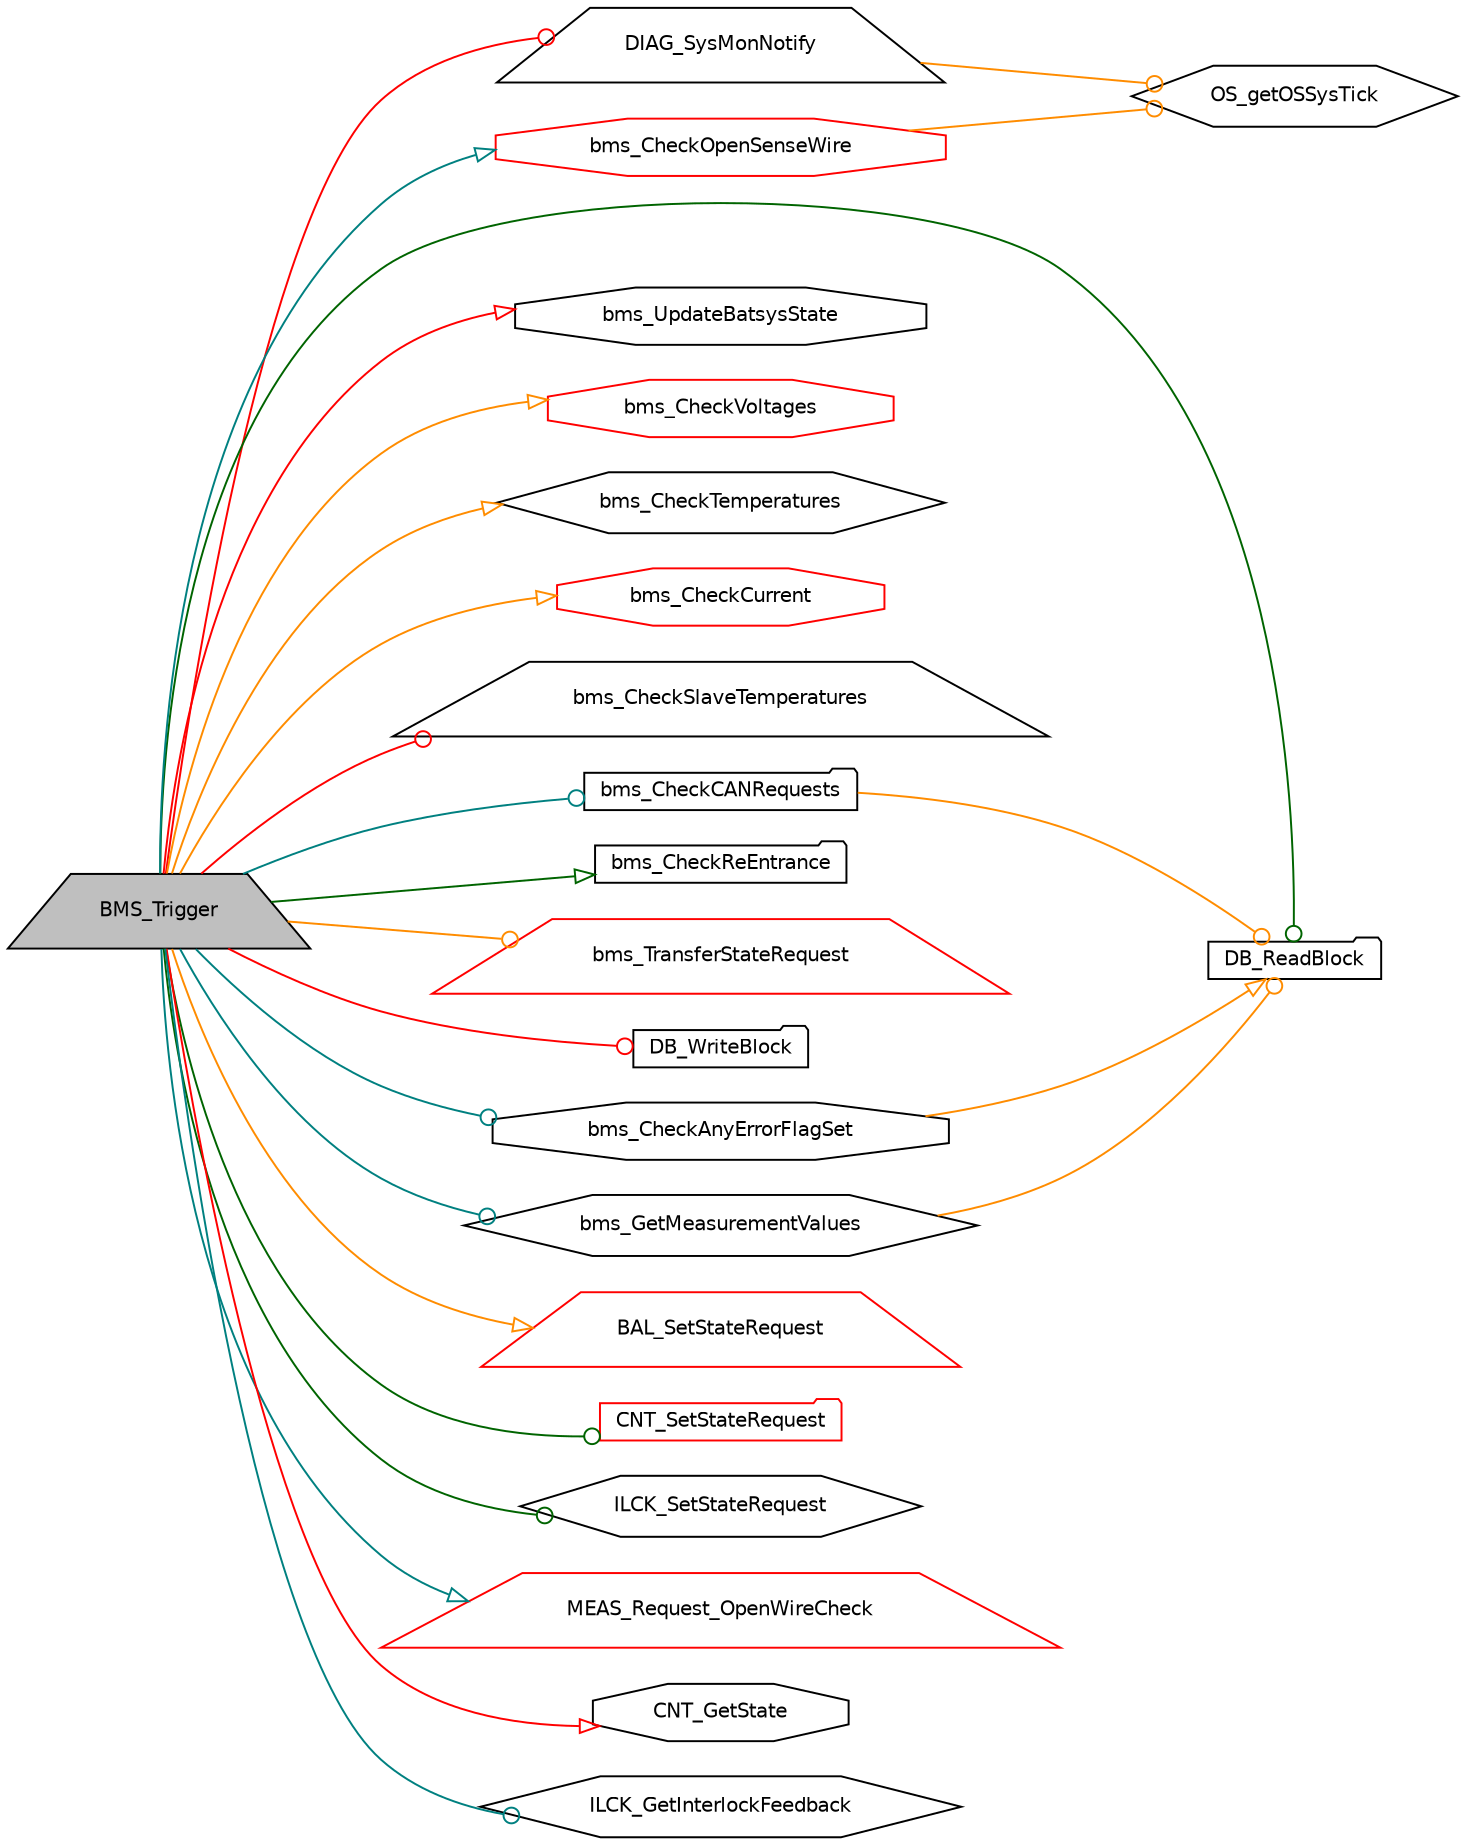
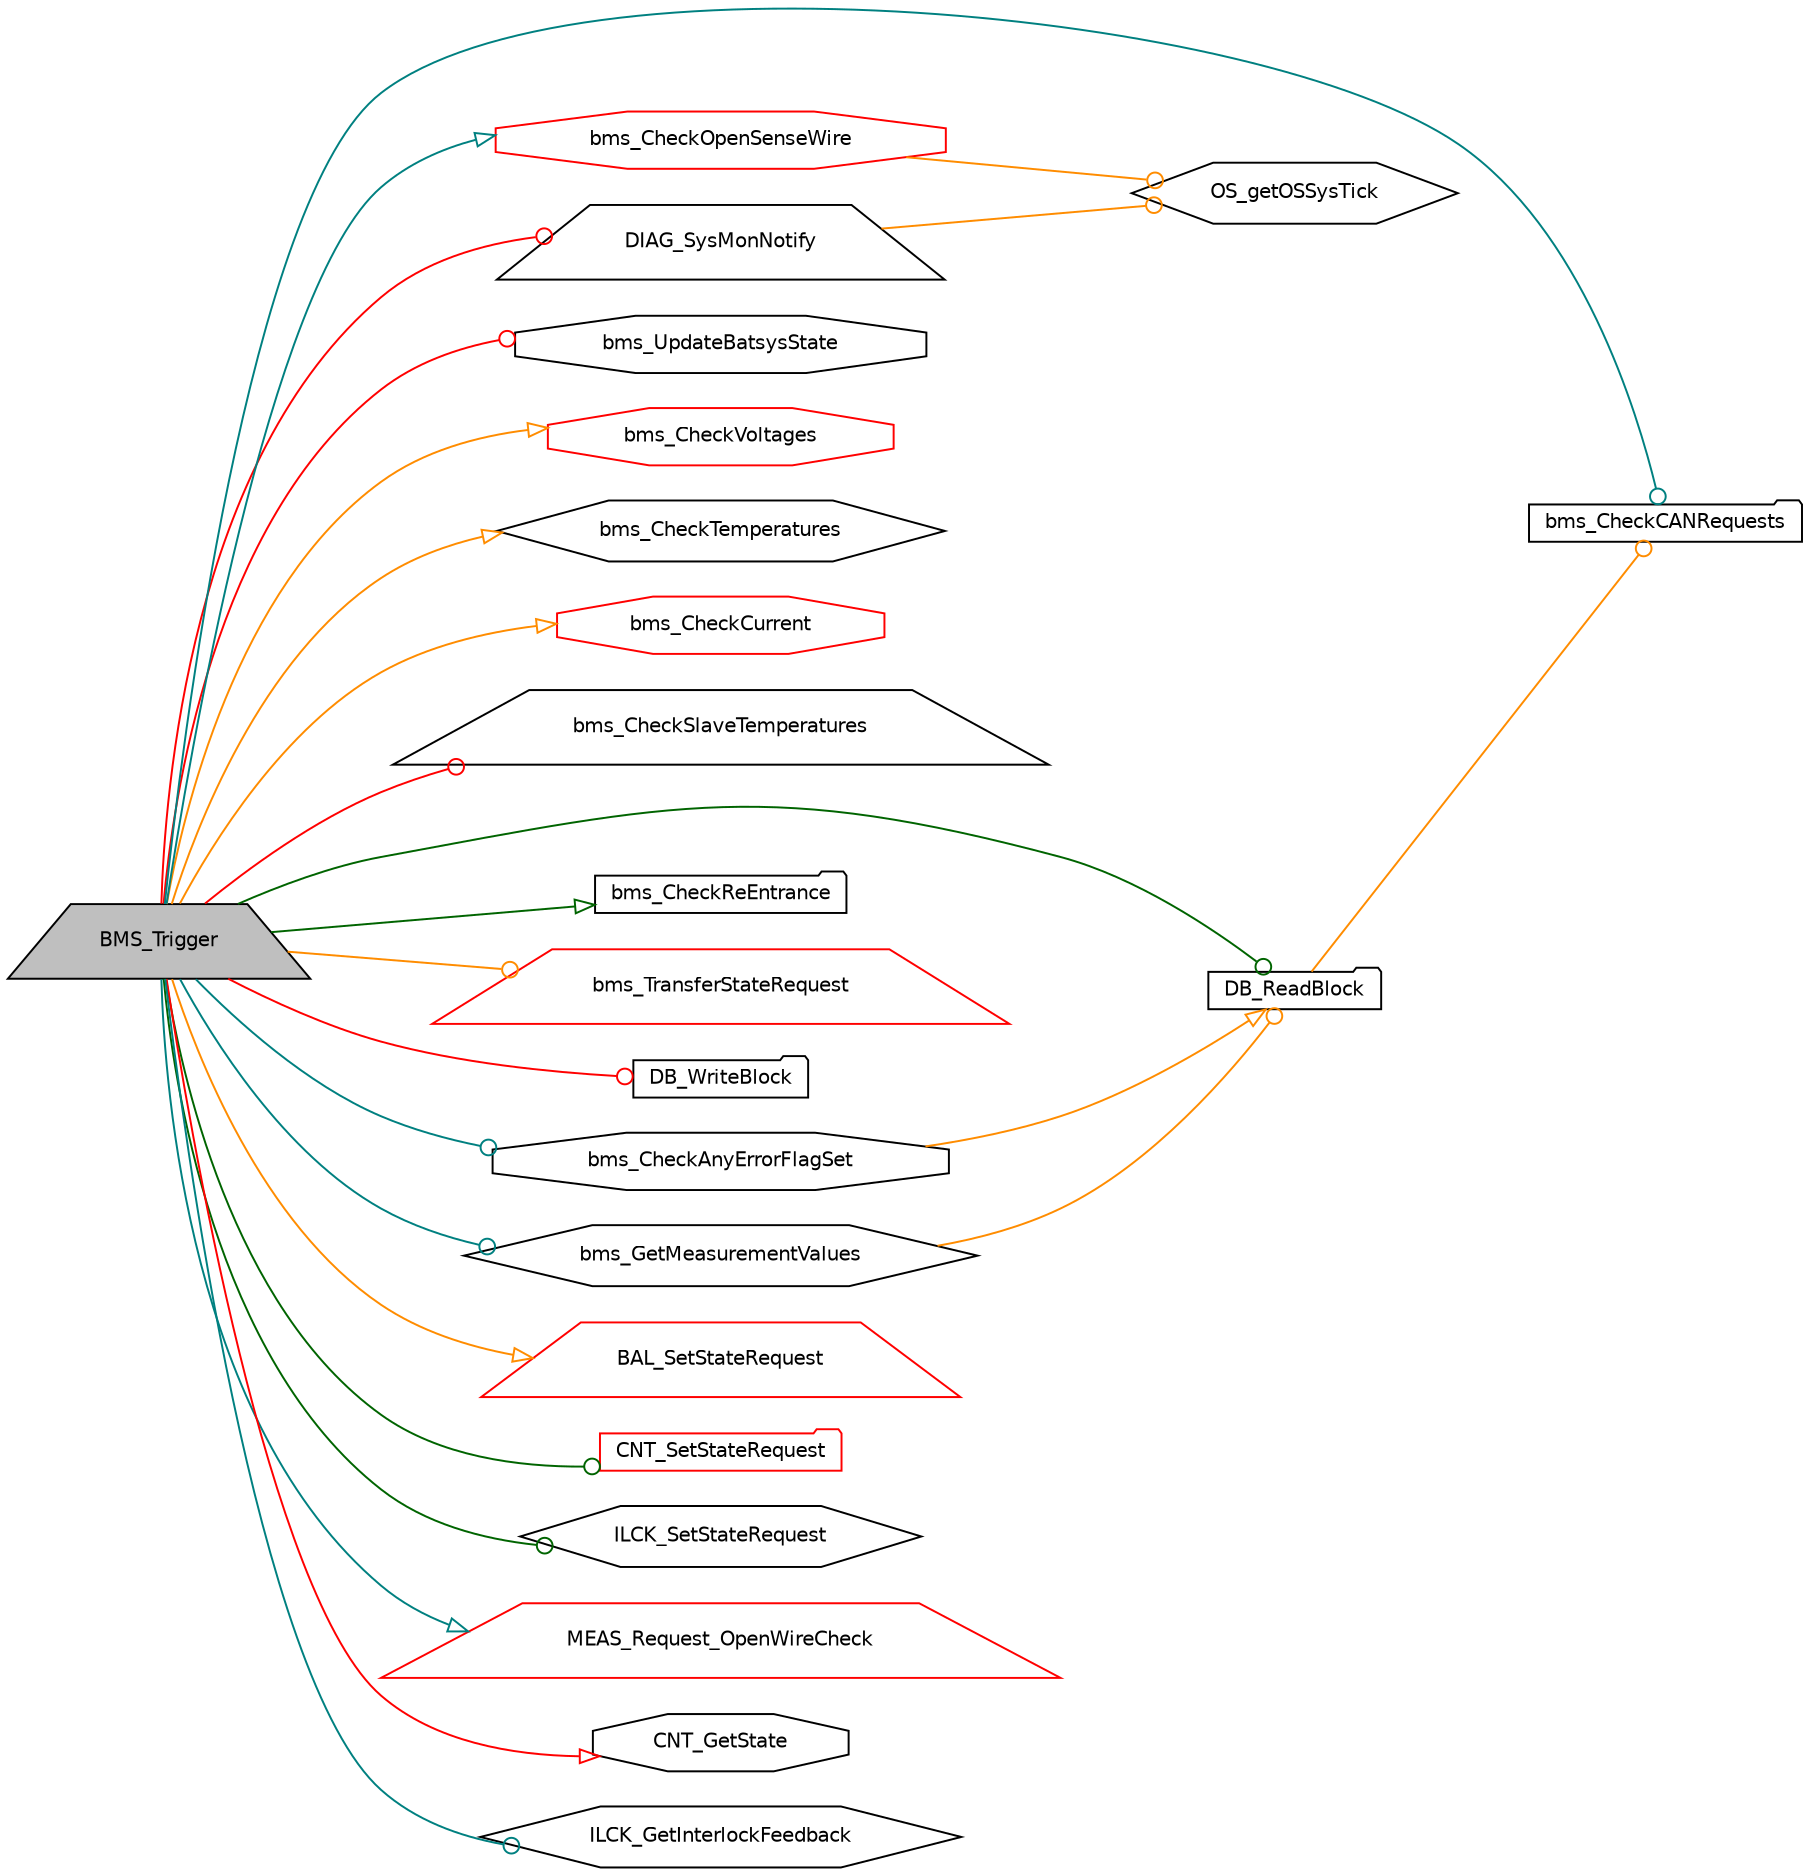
(249, 538) -> (249, 565)
(1068, 829) -> (1475, 763)
